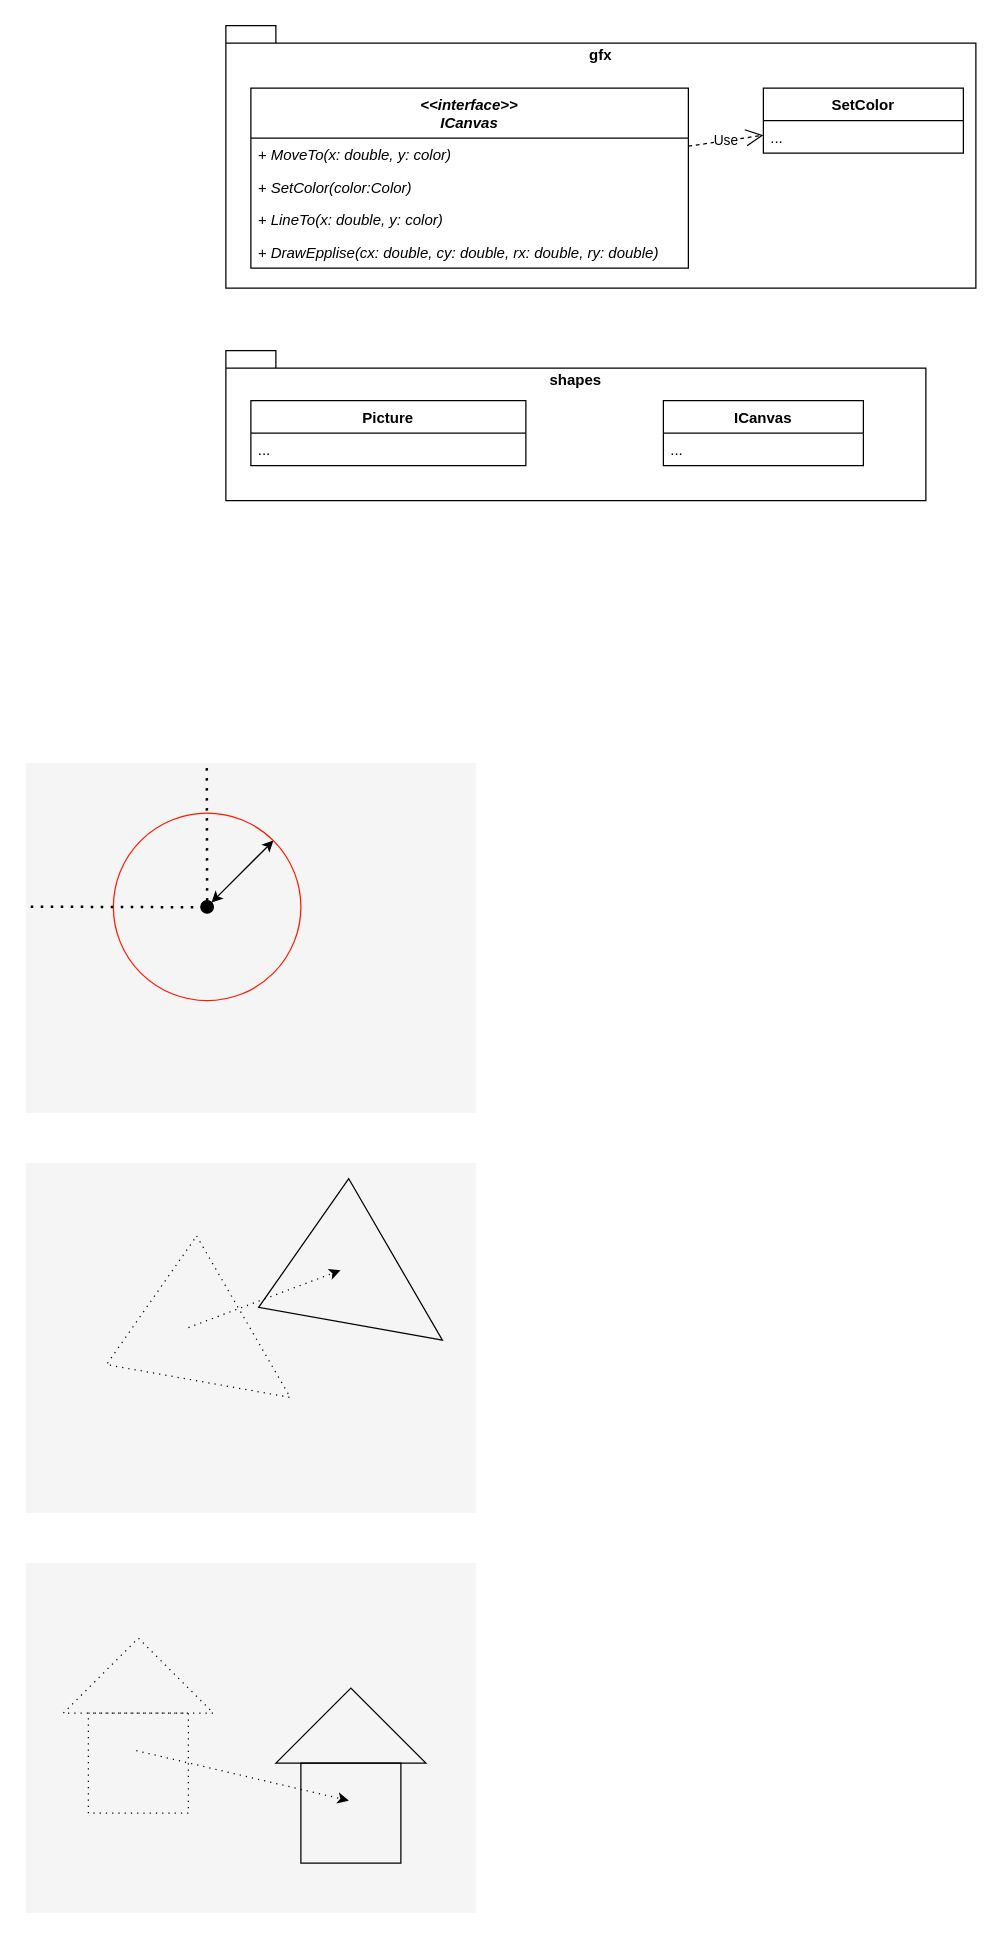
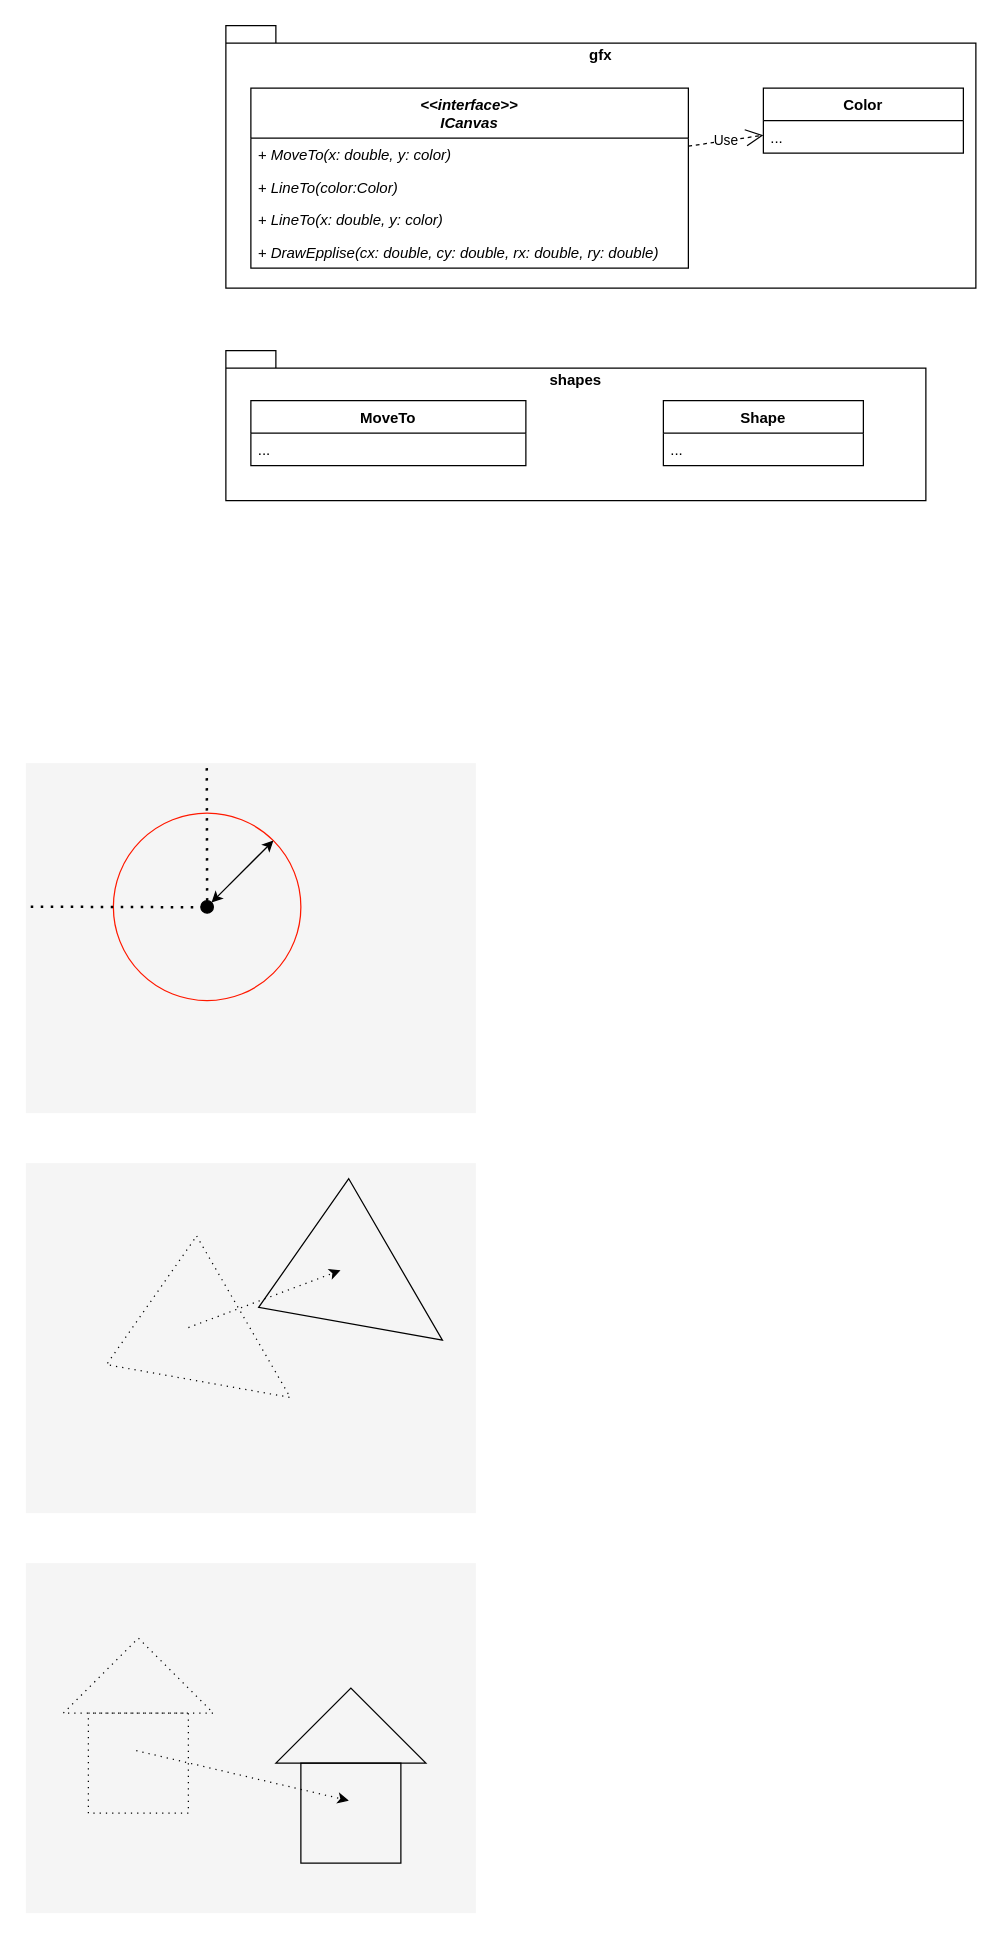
(863, 105) -> (863, 105)
(344, 188) -> (336, 188)
(388, 418) -> (388, 418)
(763, 418) -> (763, 418)
